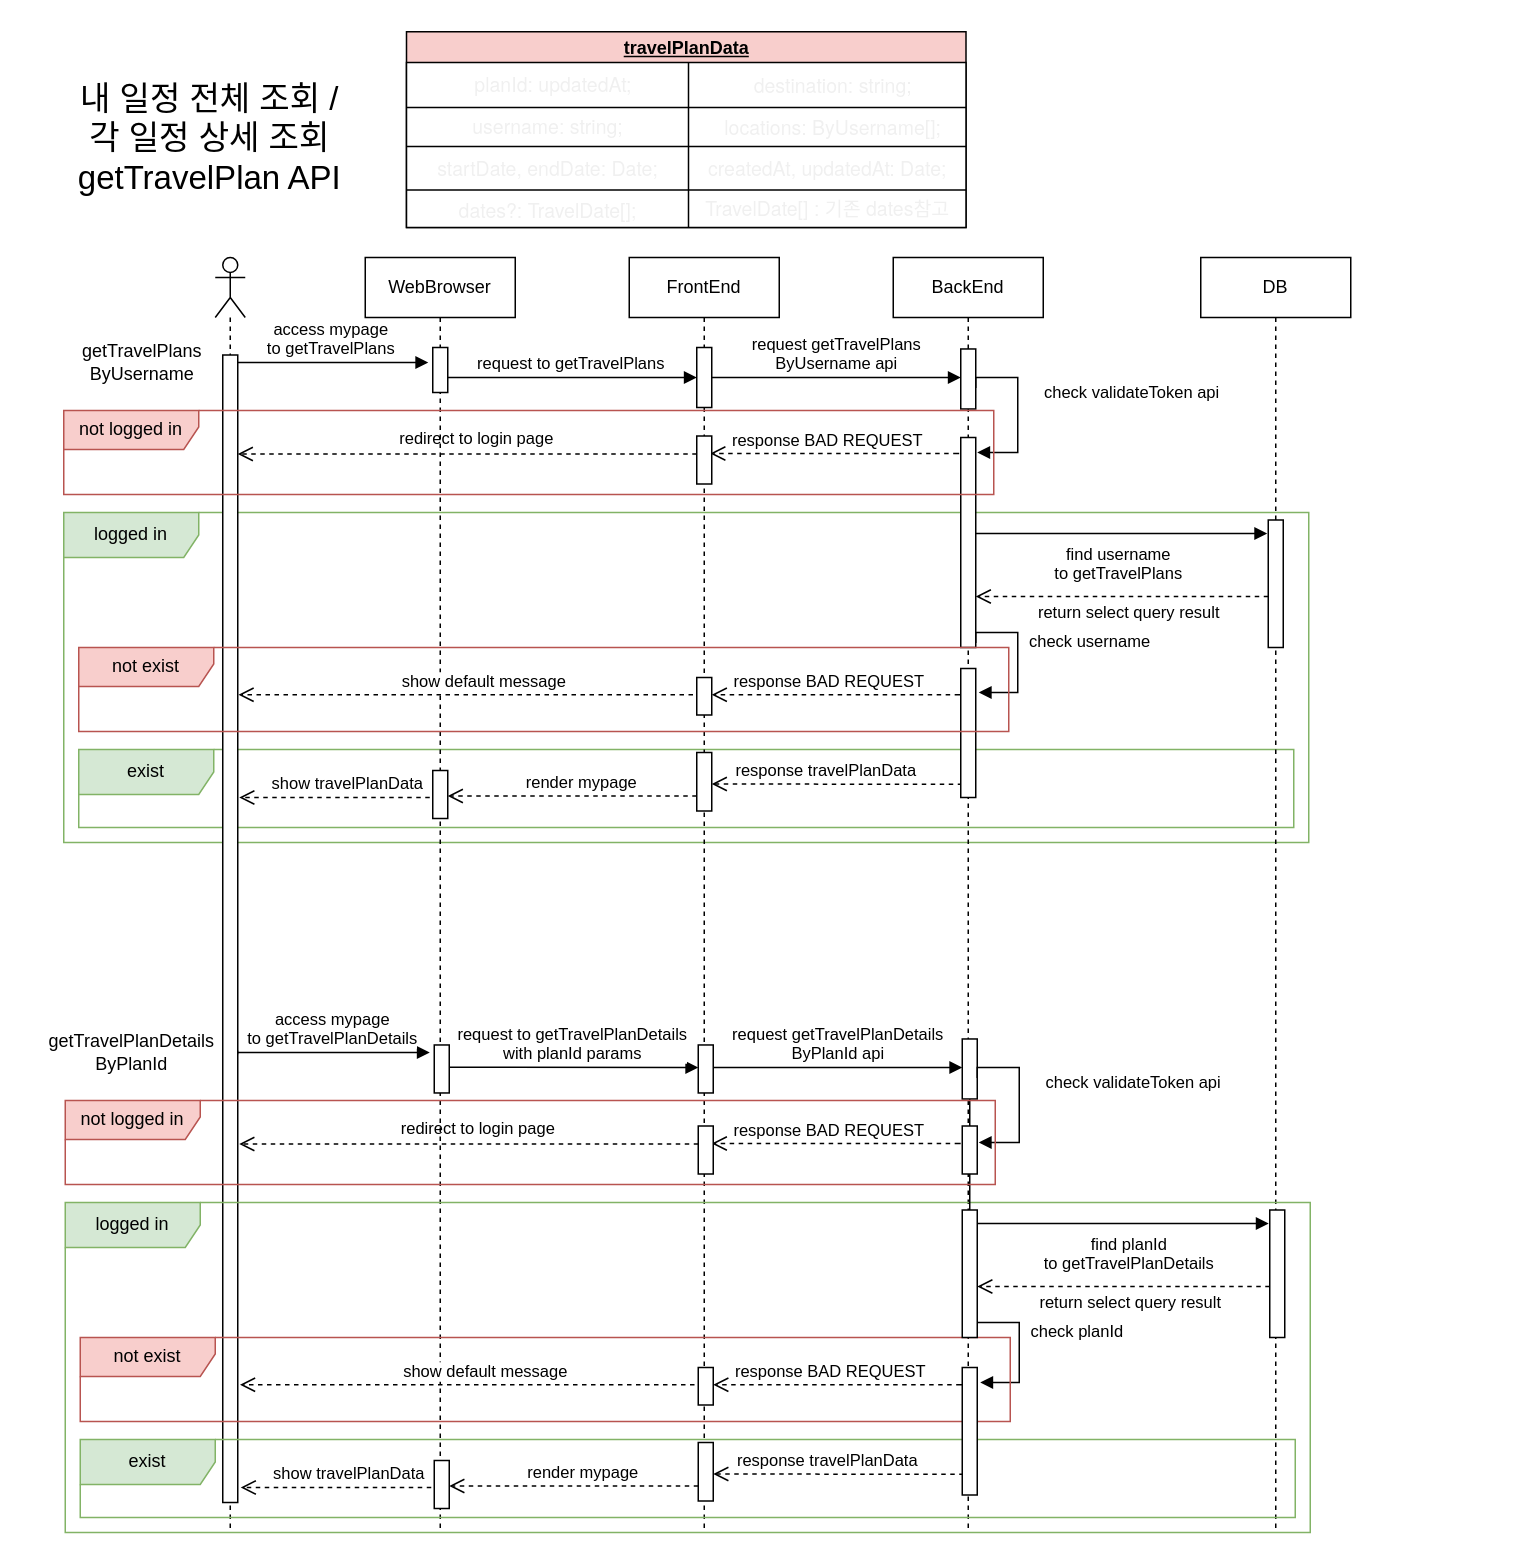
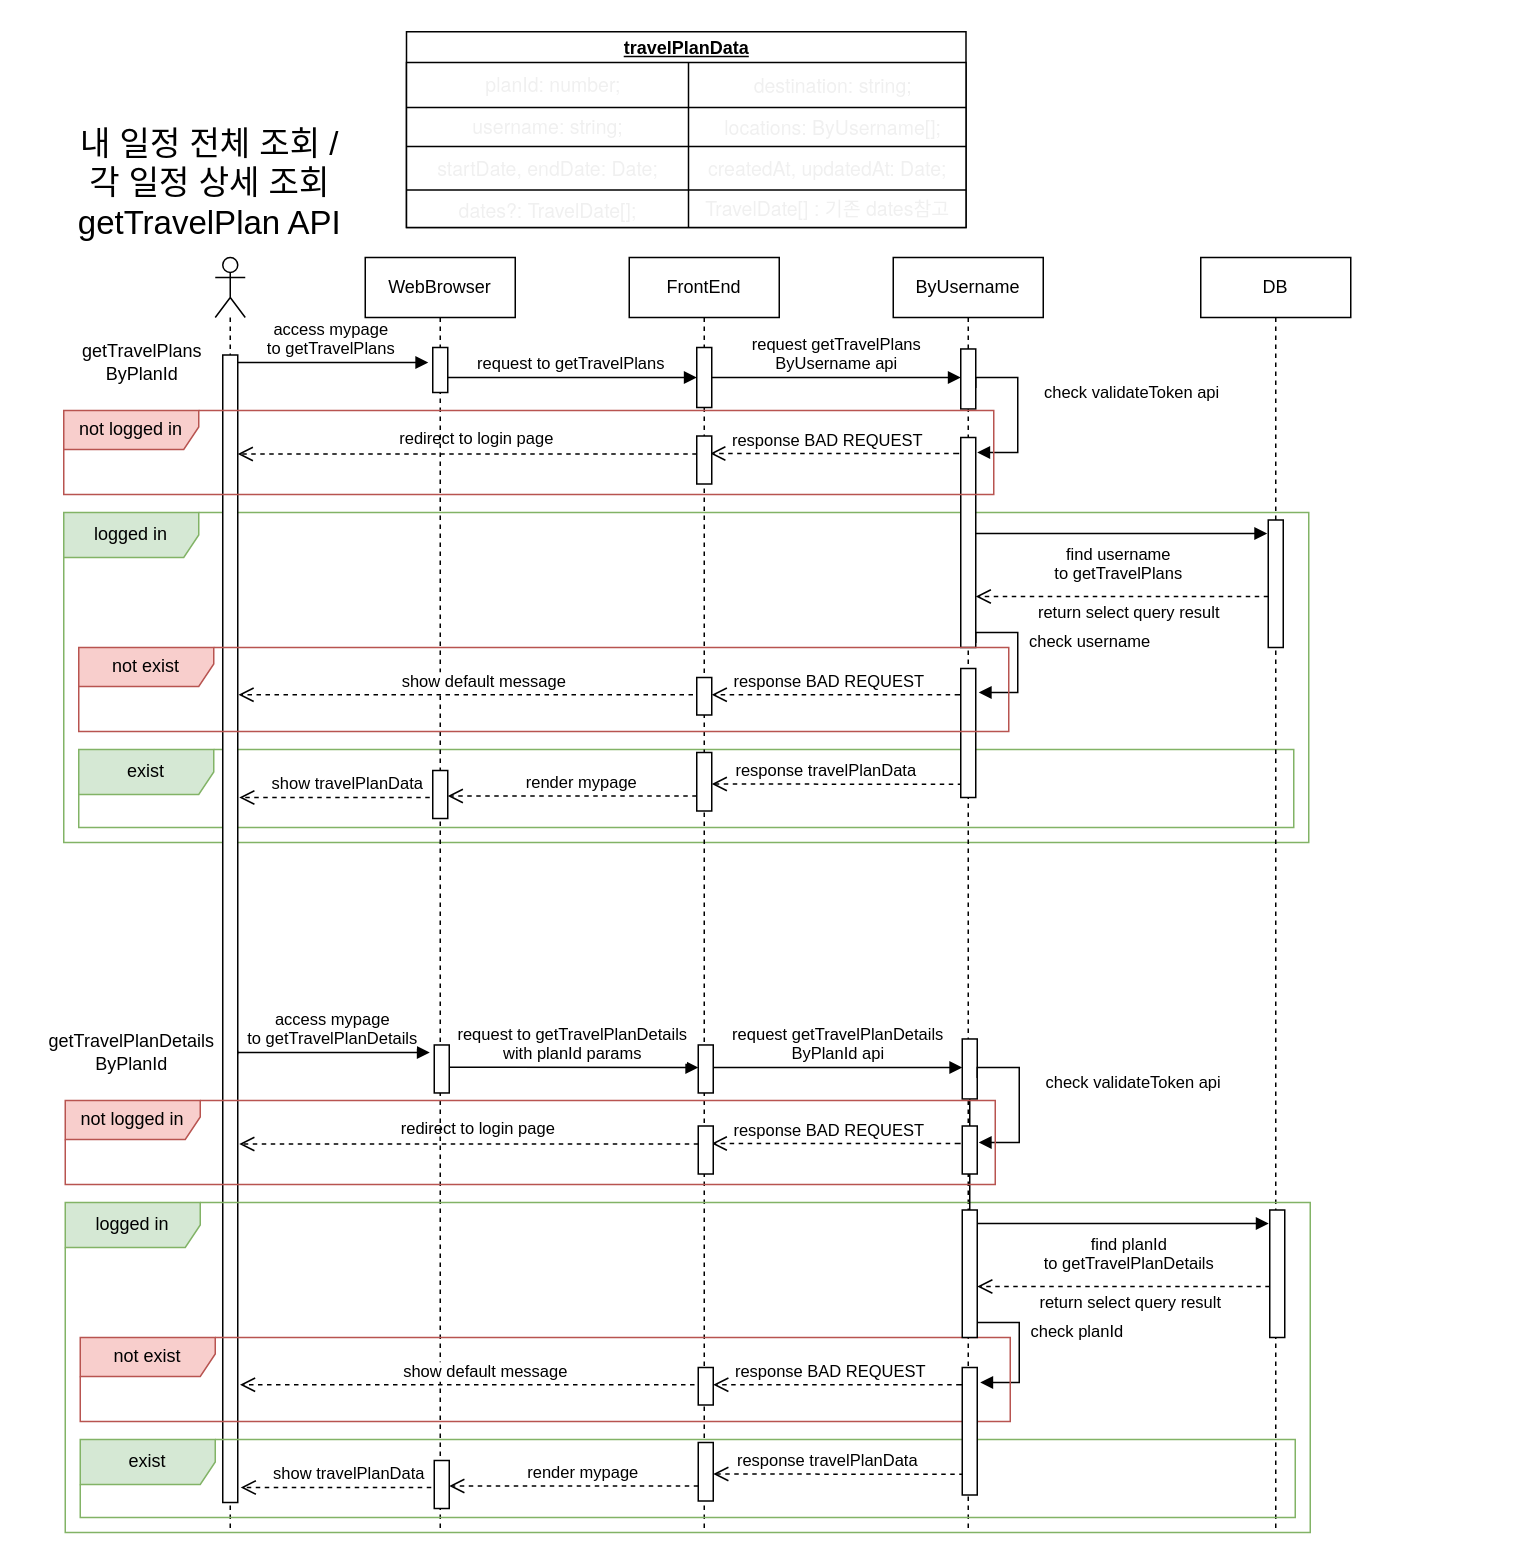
(473, 43) -> (473, 43)
(548, 85) -> (548, 85)
(210, 138) -> (210, 183)
(968, 287) -> (968, 287)
(143, 362) -> (143, 362)
